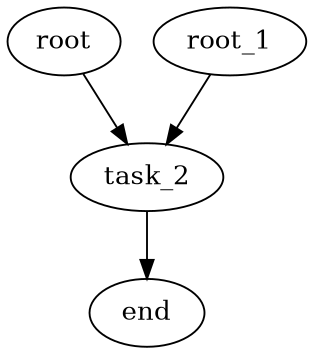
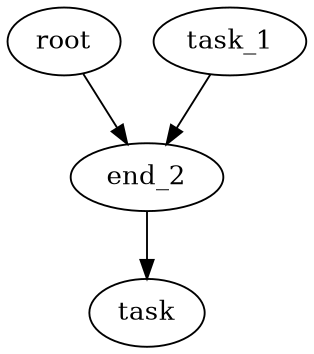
(230, 41) -> (230, 41)
(147, 177) -> (147, 177)
(147, 313) -> (147, 313)
